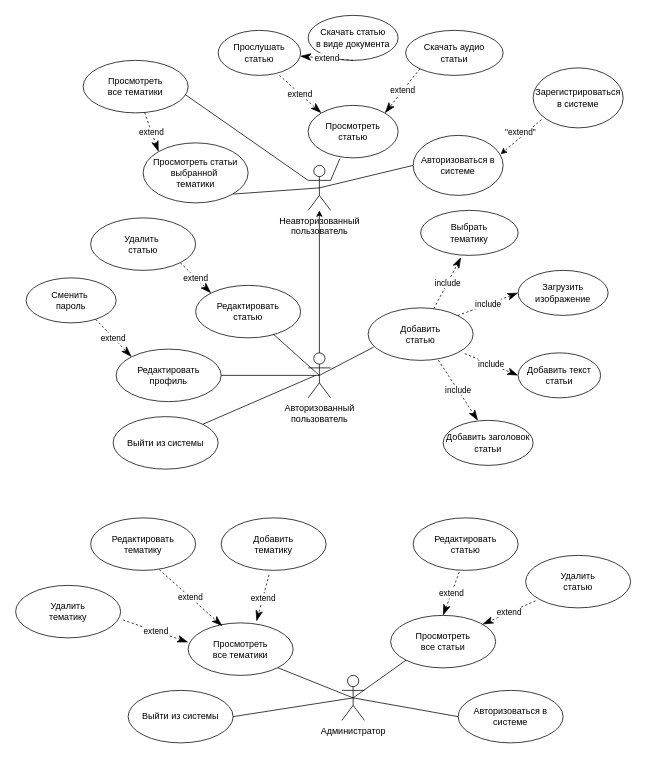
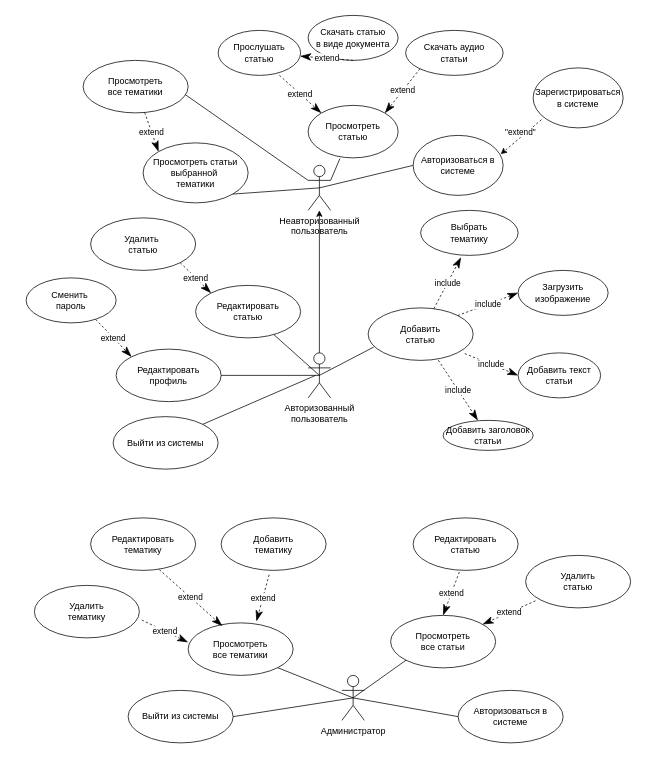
(488, 443) -> (488, 435)
(68, 612) -> (87, 612)
